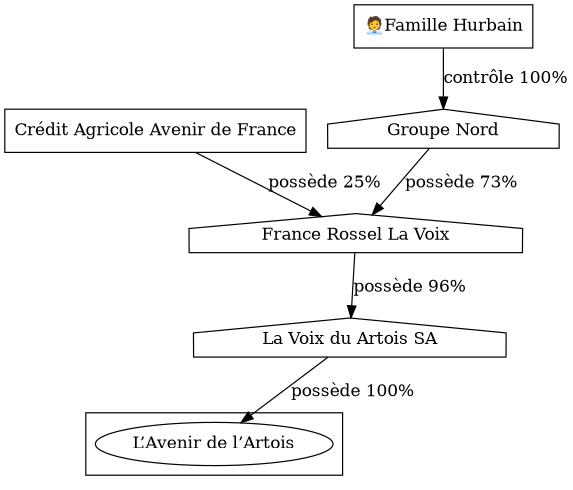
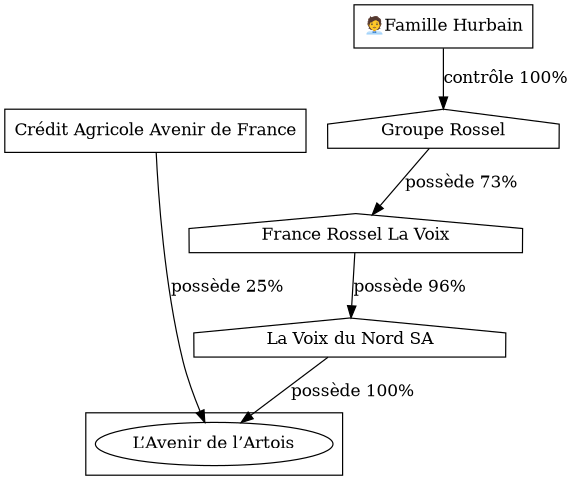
(443, 131) -> (443, 131)
(253, 182) -> (168, 284)
(350, 340) -> (350, 340)
